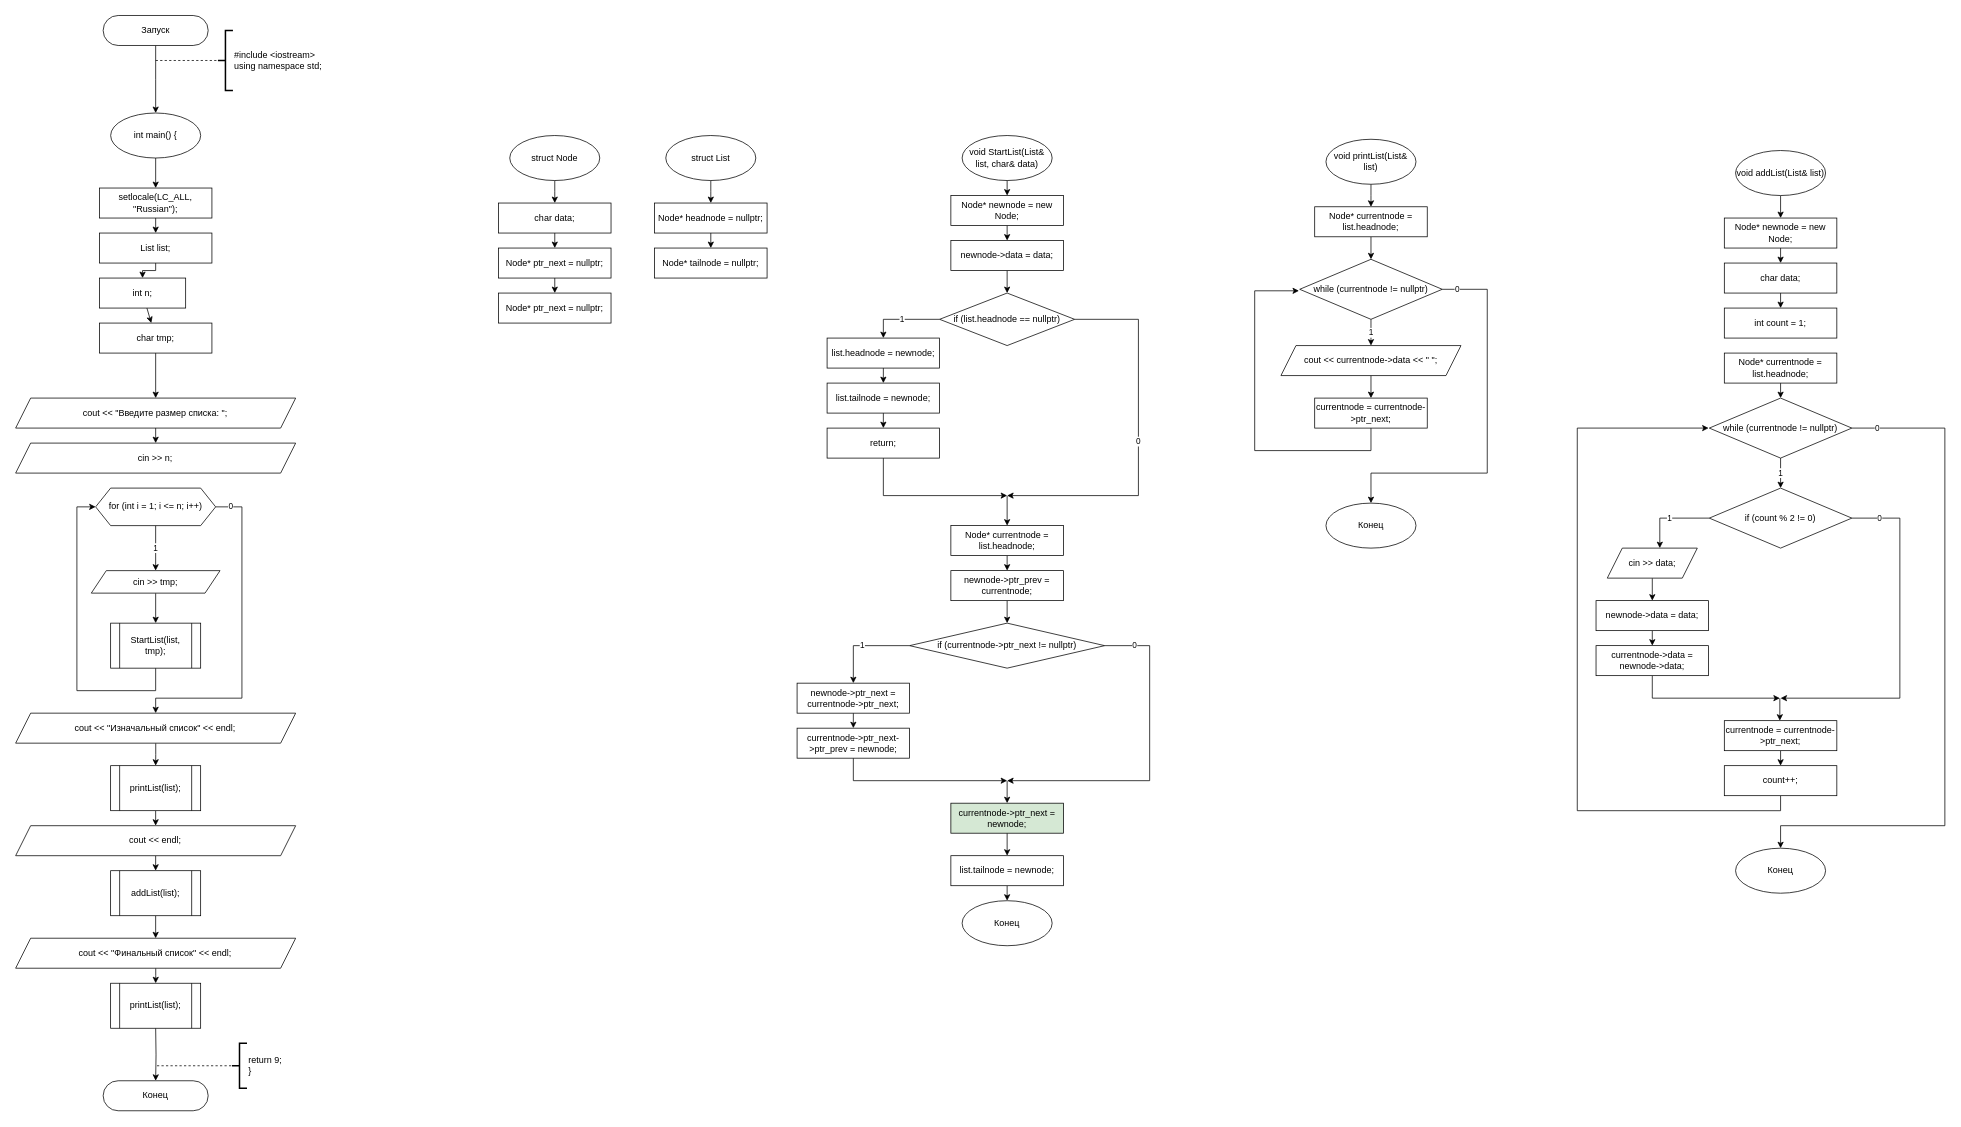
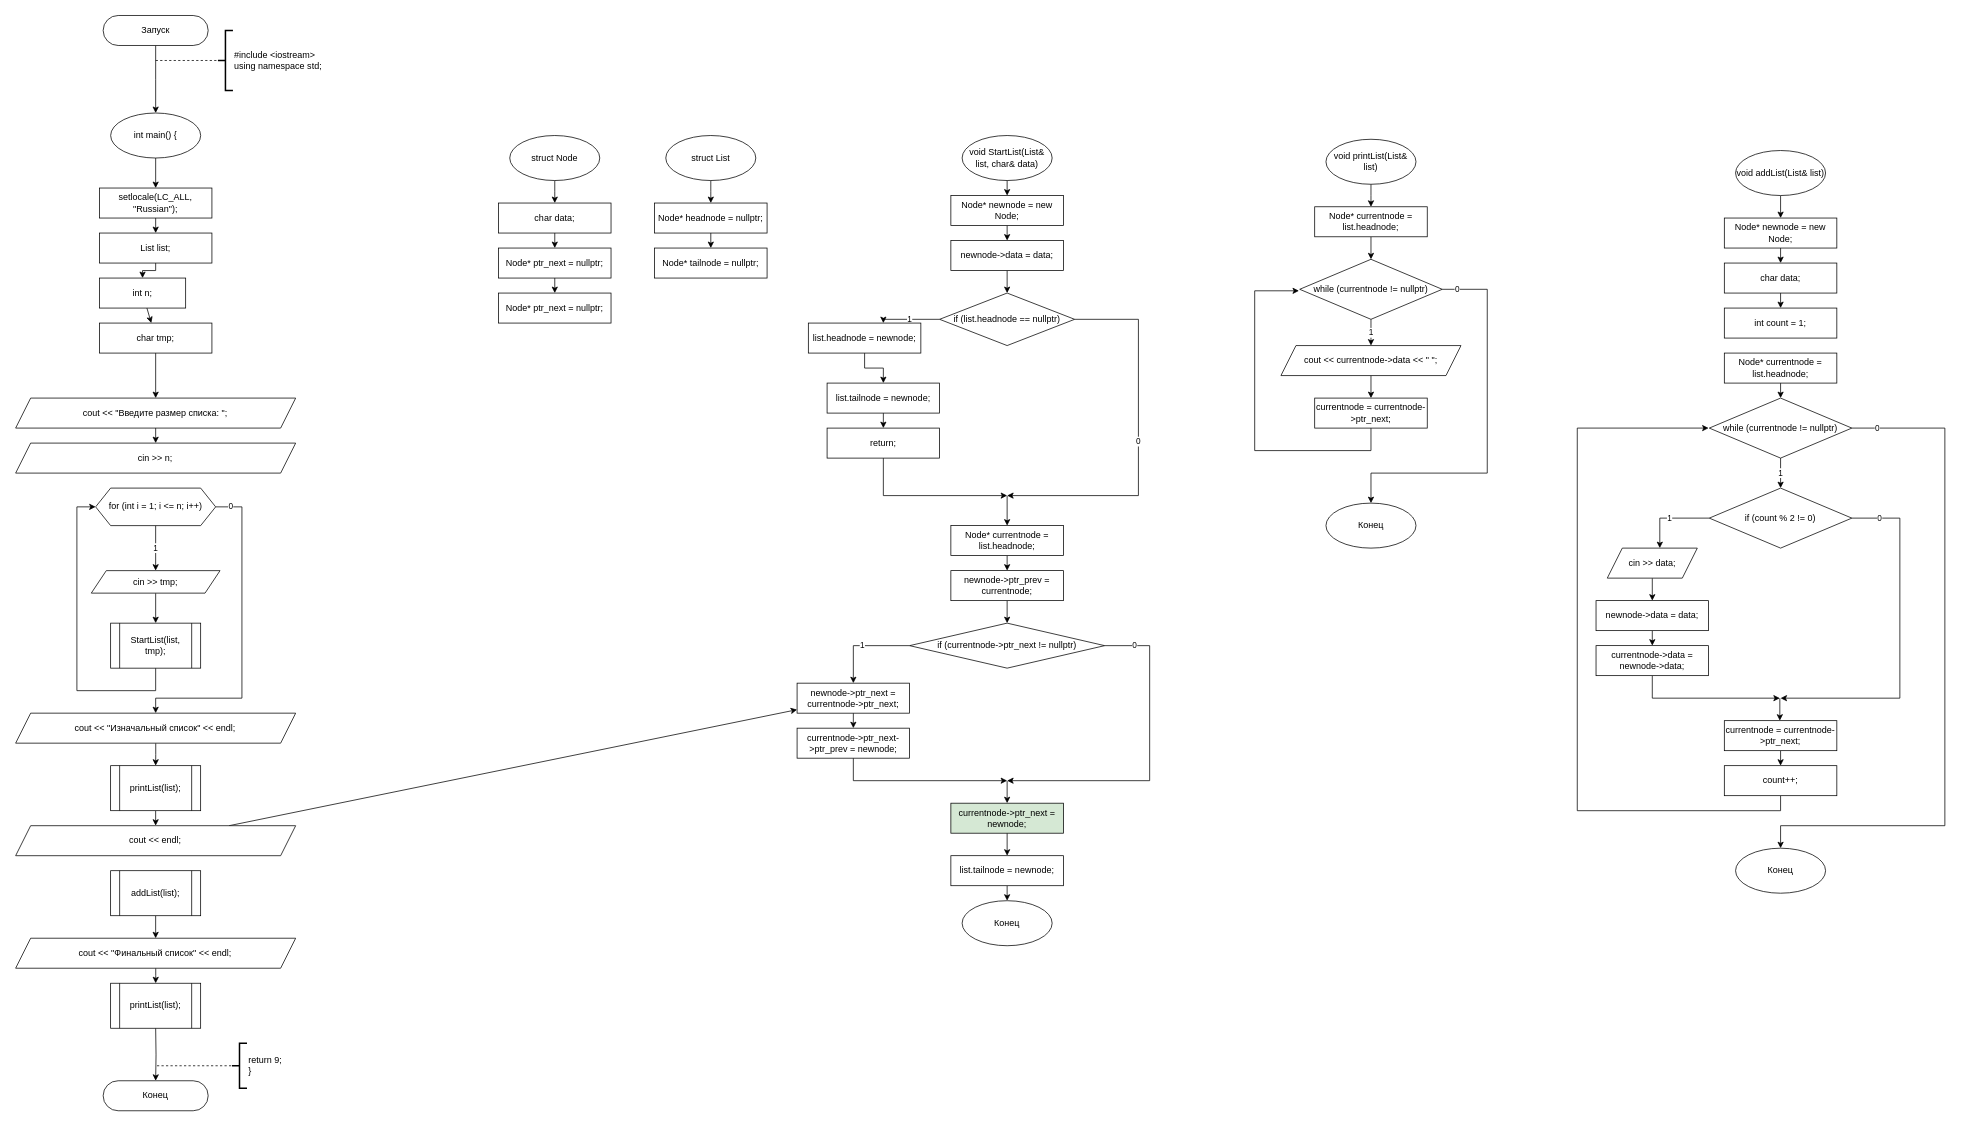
(883, 353) -> (864, 338)
(156, 860) -> (512, 768)
